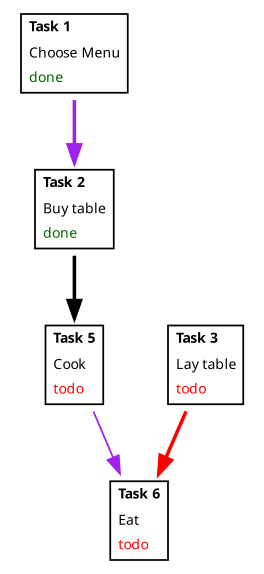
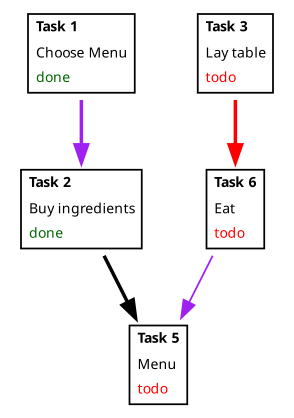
(75, 209) -> (82, 209)
(70, 365) -> (158, 365)
(103, 435) -> (201, 279)
